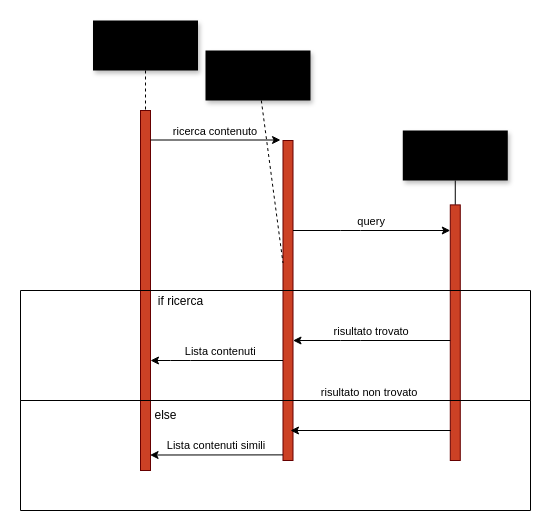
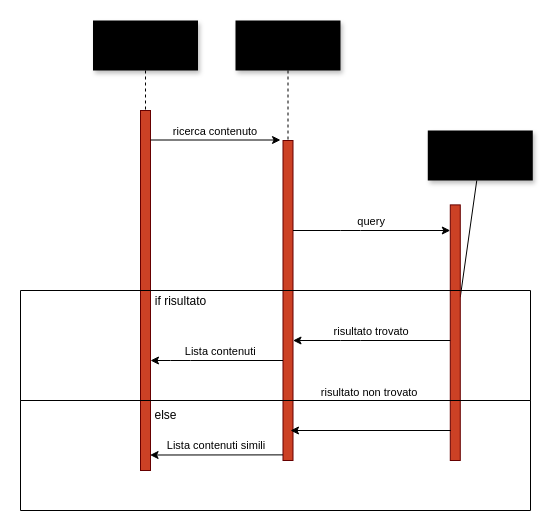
(145, 46) -> (145, 46)
(258, 76) -> (288, 46)
(455, 156) -> (480, 156)
(181, 302) -> (181, 302)
